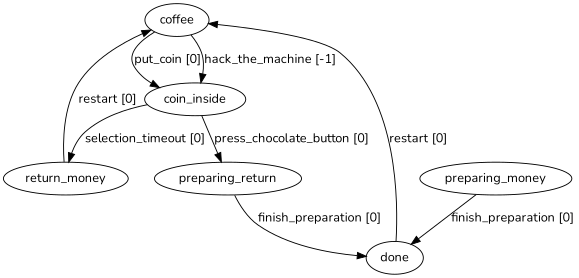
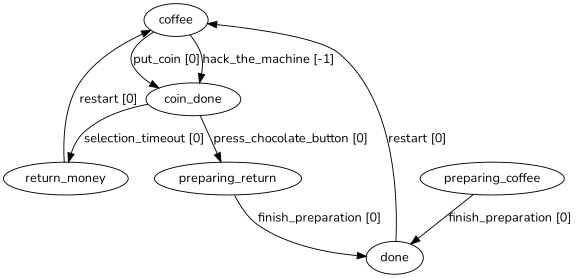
(195, 99) -> (193, 99)
(496, 179) -> (492, 179)
